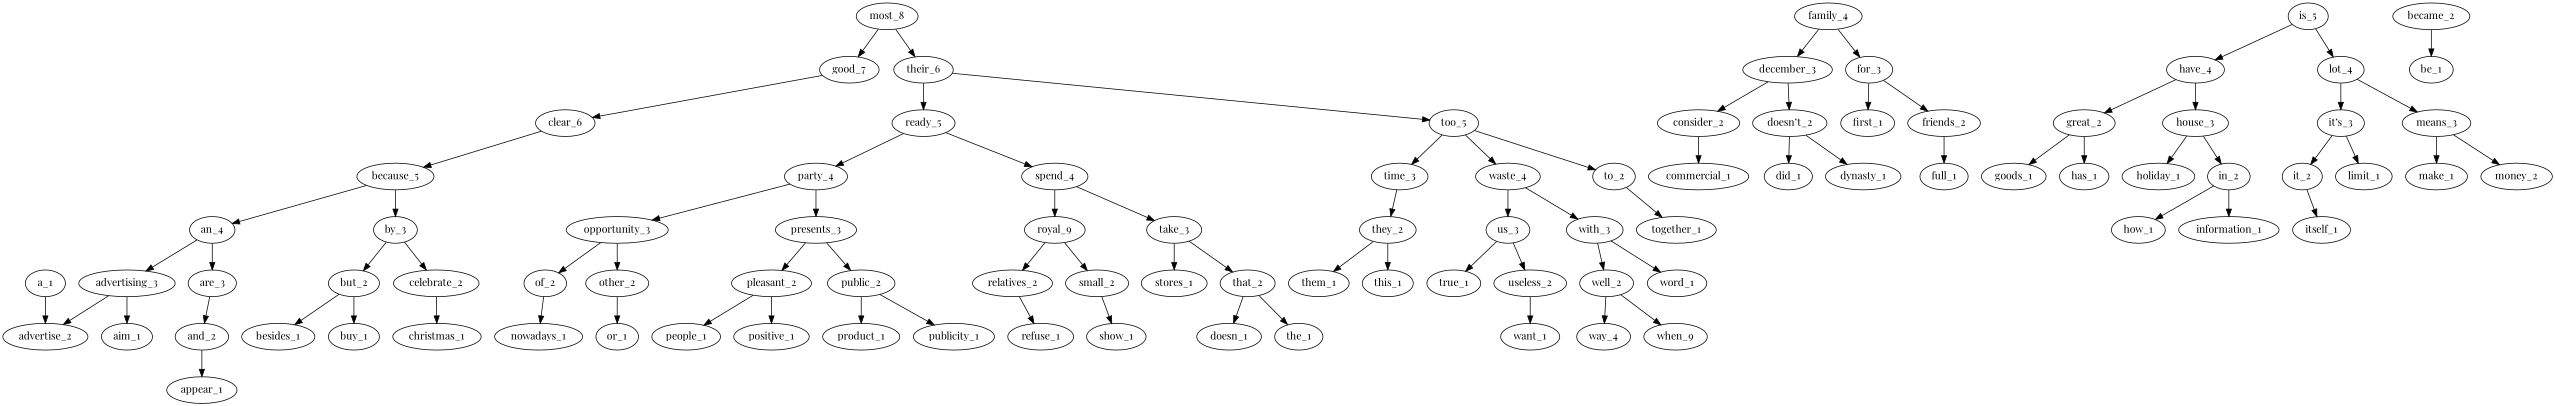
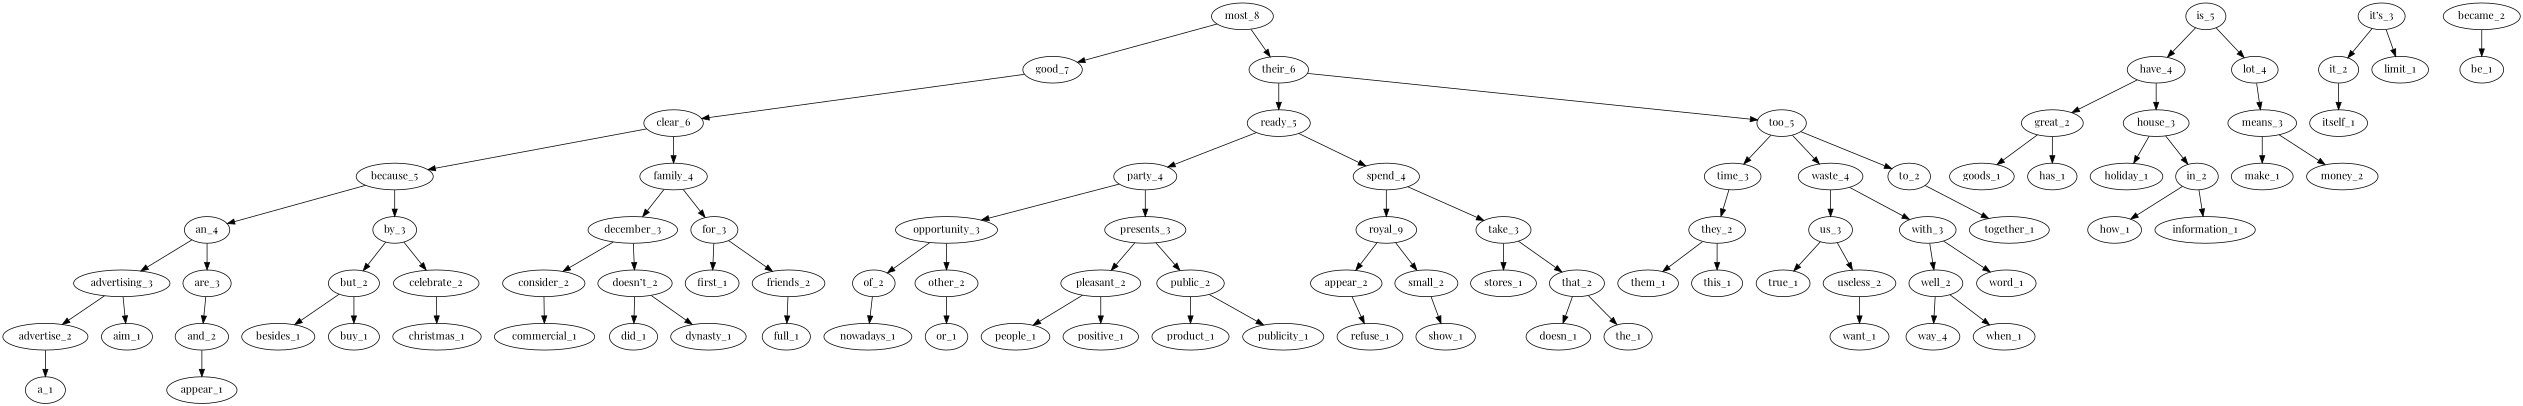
(2341, 93) -> none
none -> (674, 146)
(1013, 283) -> (1346, 283)
(45, 306) -> (45, 360)
(1676, 337) -> (2004, 337)
